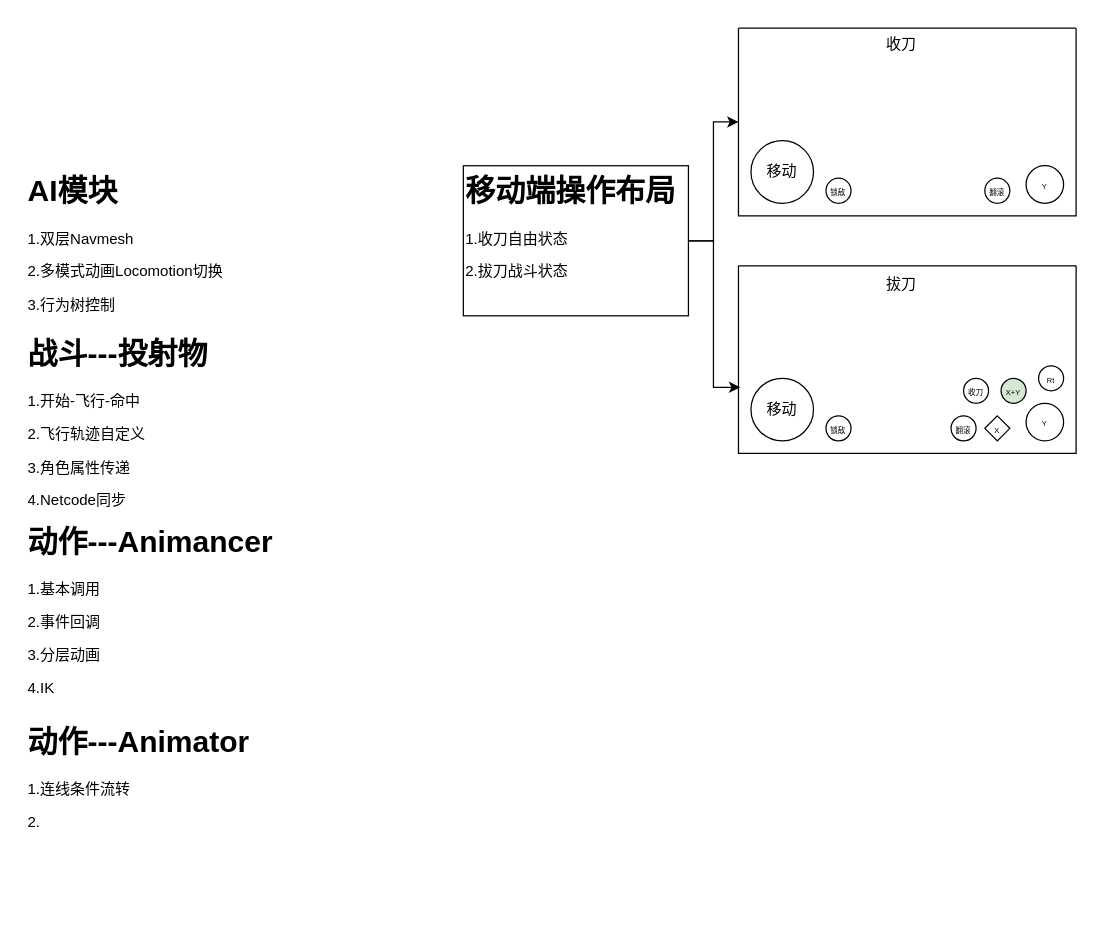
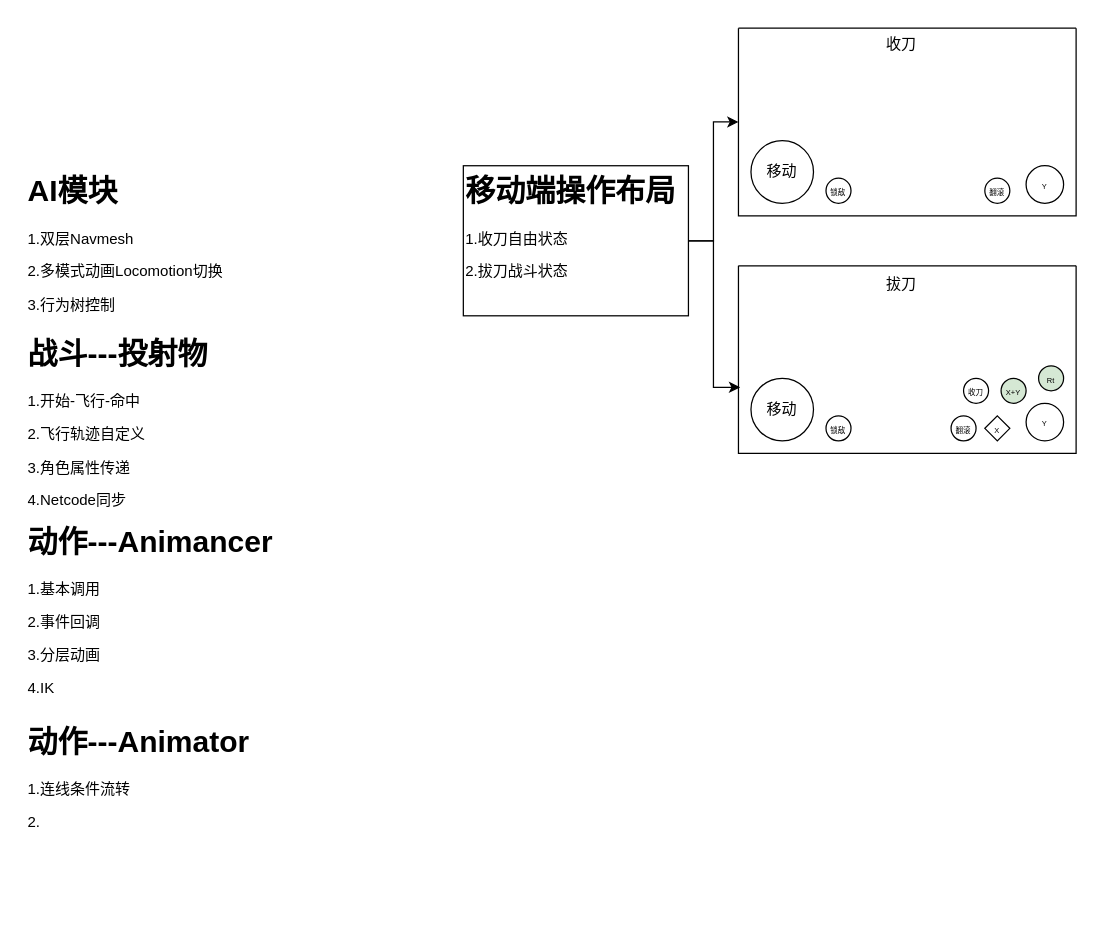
(1051, 378) -> (1051, 378)
